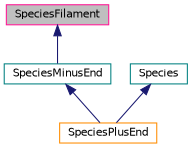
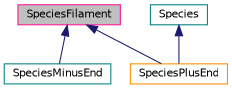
(87, 108) -> (129, 47)
